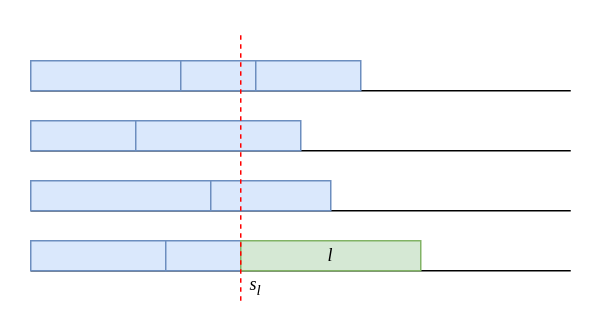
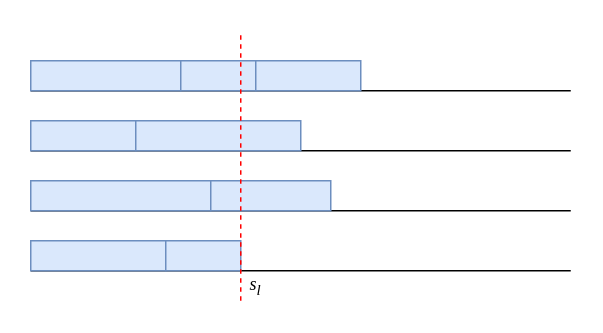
(331, 256) -> none
